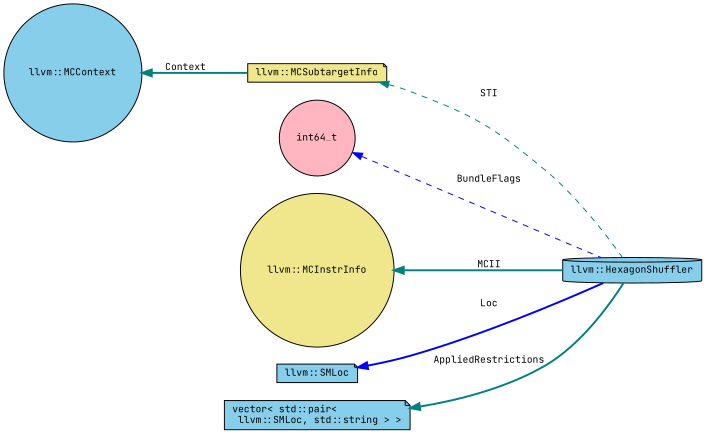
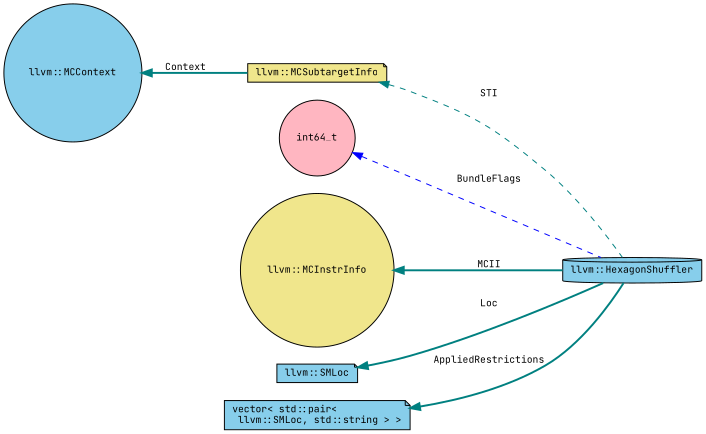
(487, 330) -> (487, 330)
